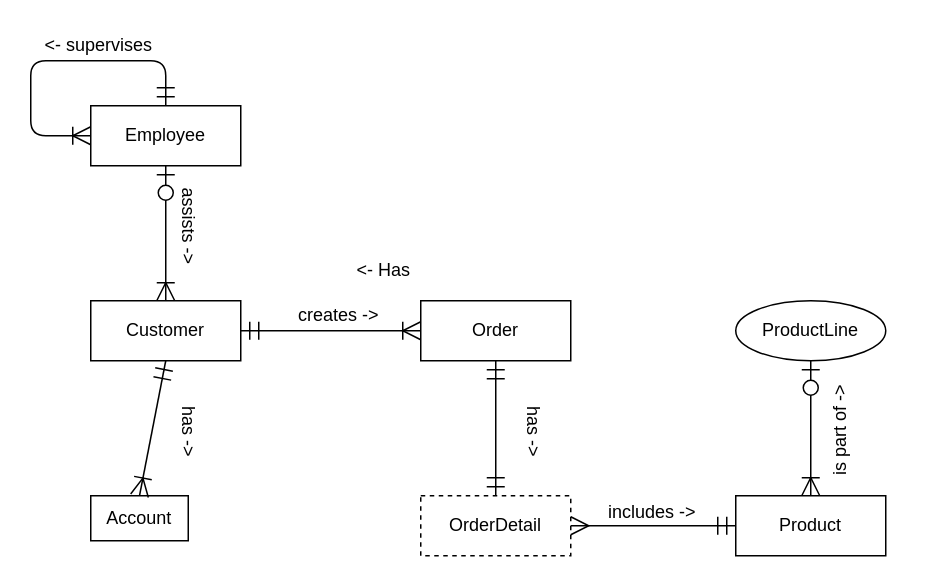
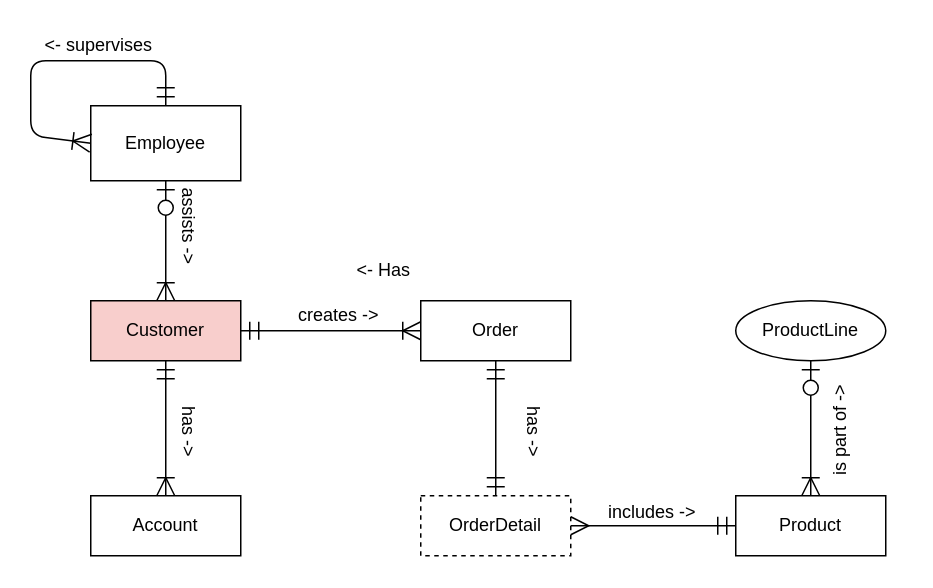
(166, 136) -> (166, 143)
(166, 331) -> (166, 331)
(140, 518) -> (166, 526)
